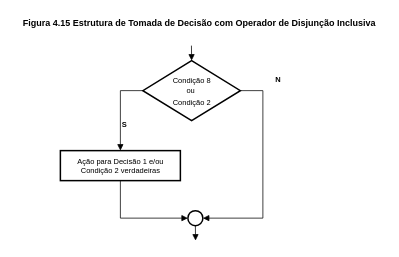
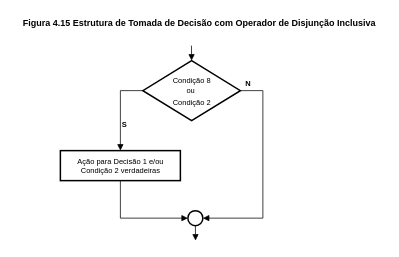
(278, 79) -> (248, 83)
